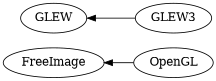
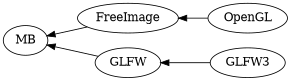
(54, 18) -> (128, 63)
(173, 18) -> (248, 63)
none -> (26, 40)
